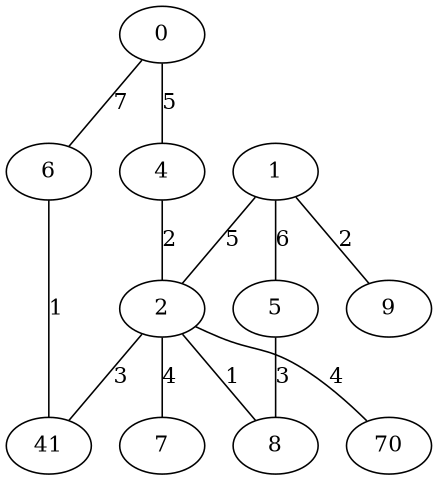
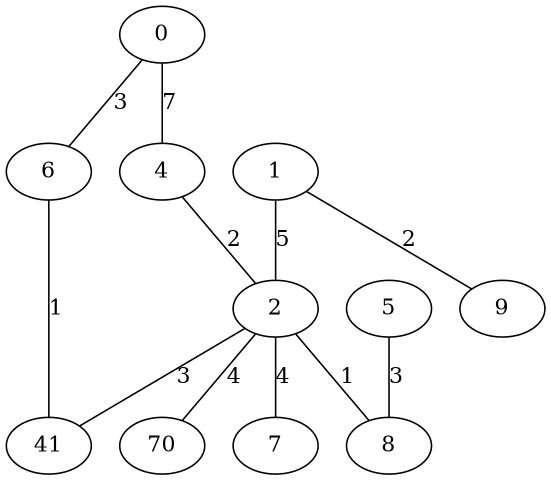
(121, 103) -> (121, 103)
(170, 103) -> (170, 103)
(276, 240) -> none
